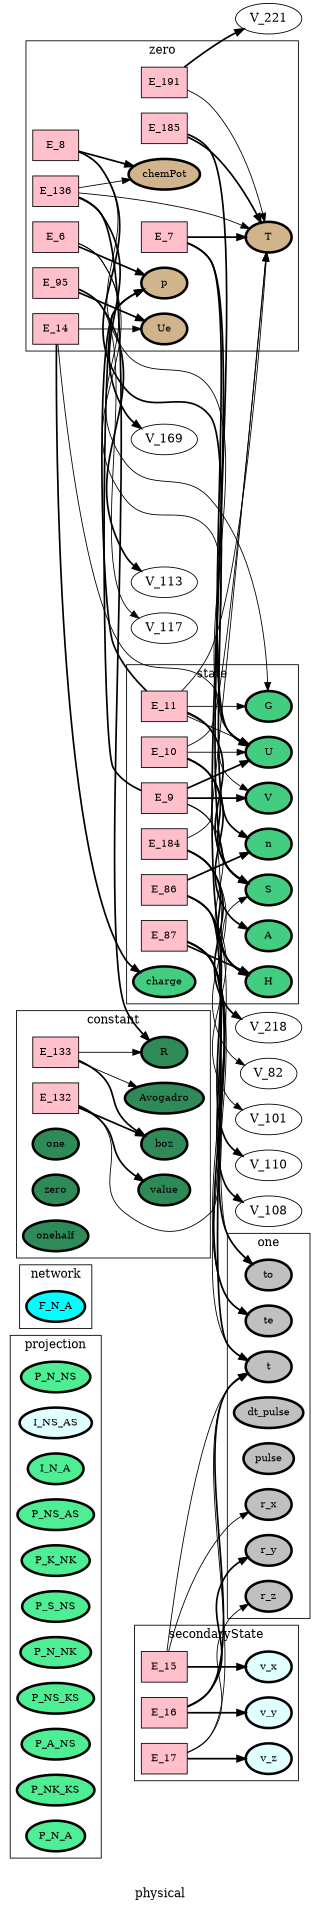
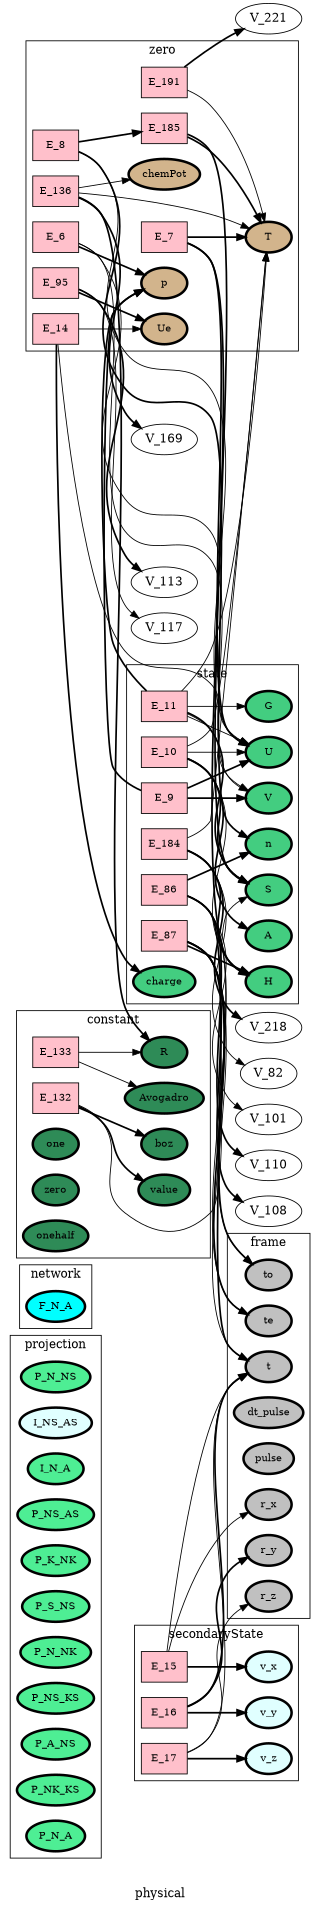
(102, 158) -> (106, 138)
(145, 478) -> (135, 540)
(220, 884) -> (221, 861)
(221, 1028) -> (222, 1074)
(112, 1093) -> none
(269, 1243) -> (269, 1243)
